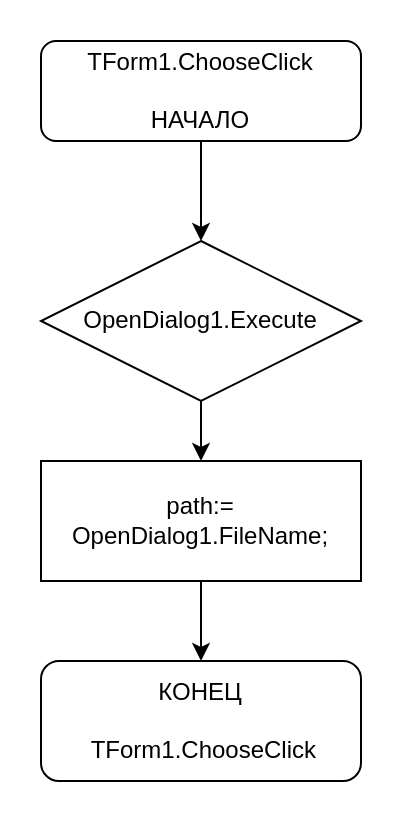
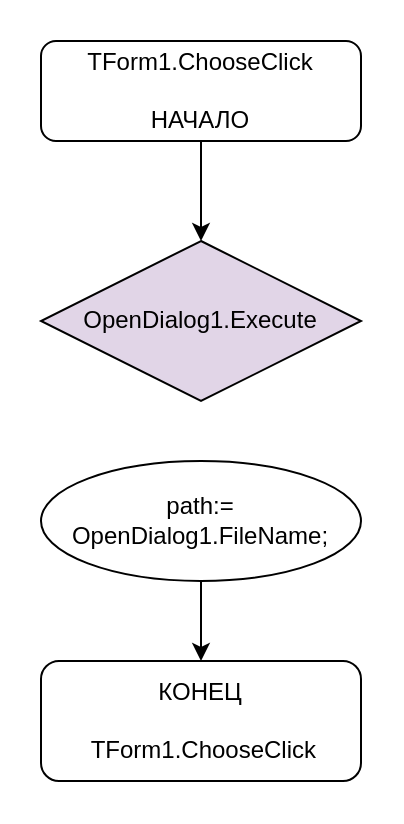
(201, 321) -> (201, 321)
(201, 424) -> none
(201, 521) -> (201, 521)
